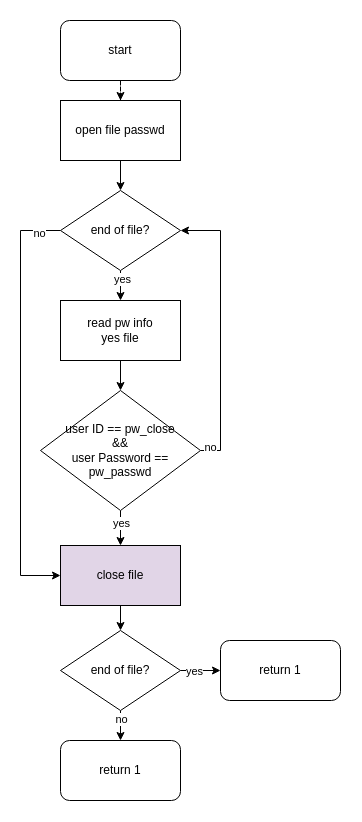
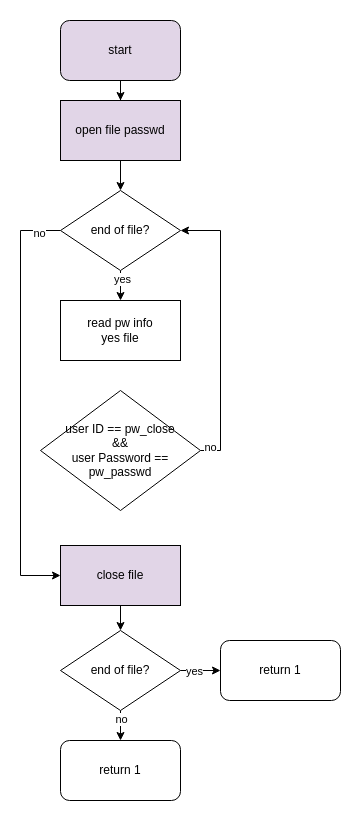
(121, 51) -> (121, 51)
(121, 84) -> (121, 84)
(121, 131) -> (121, 131)
(121, 380) -> none
(121, 530) -> none
